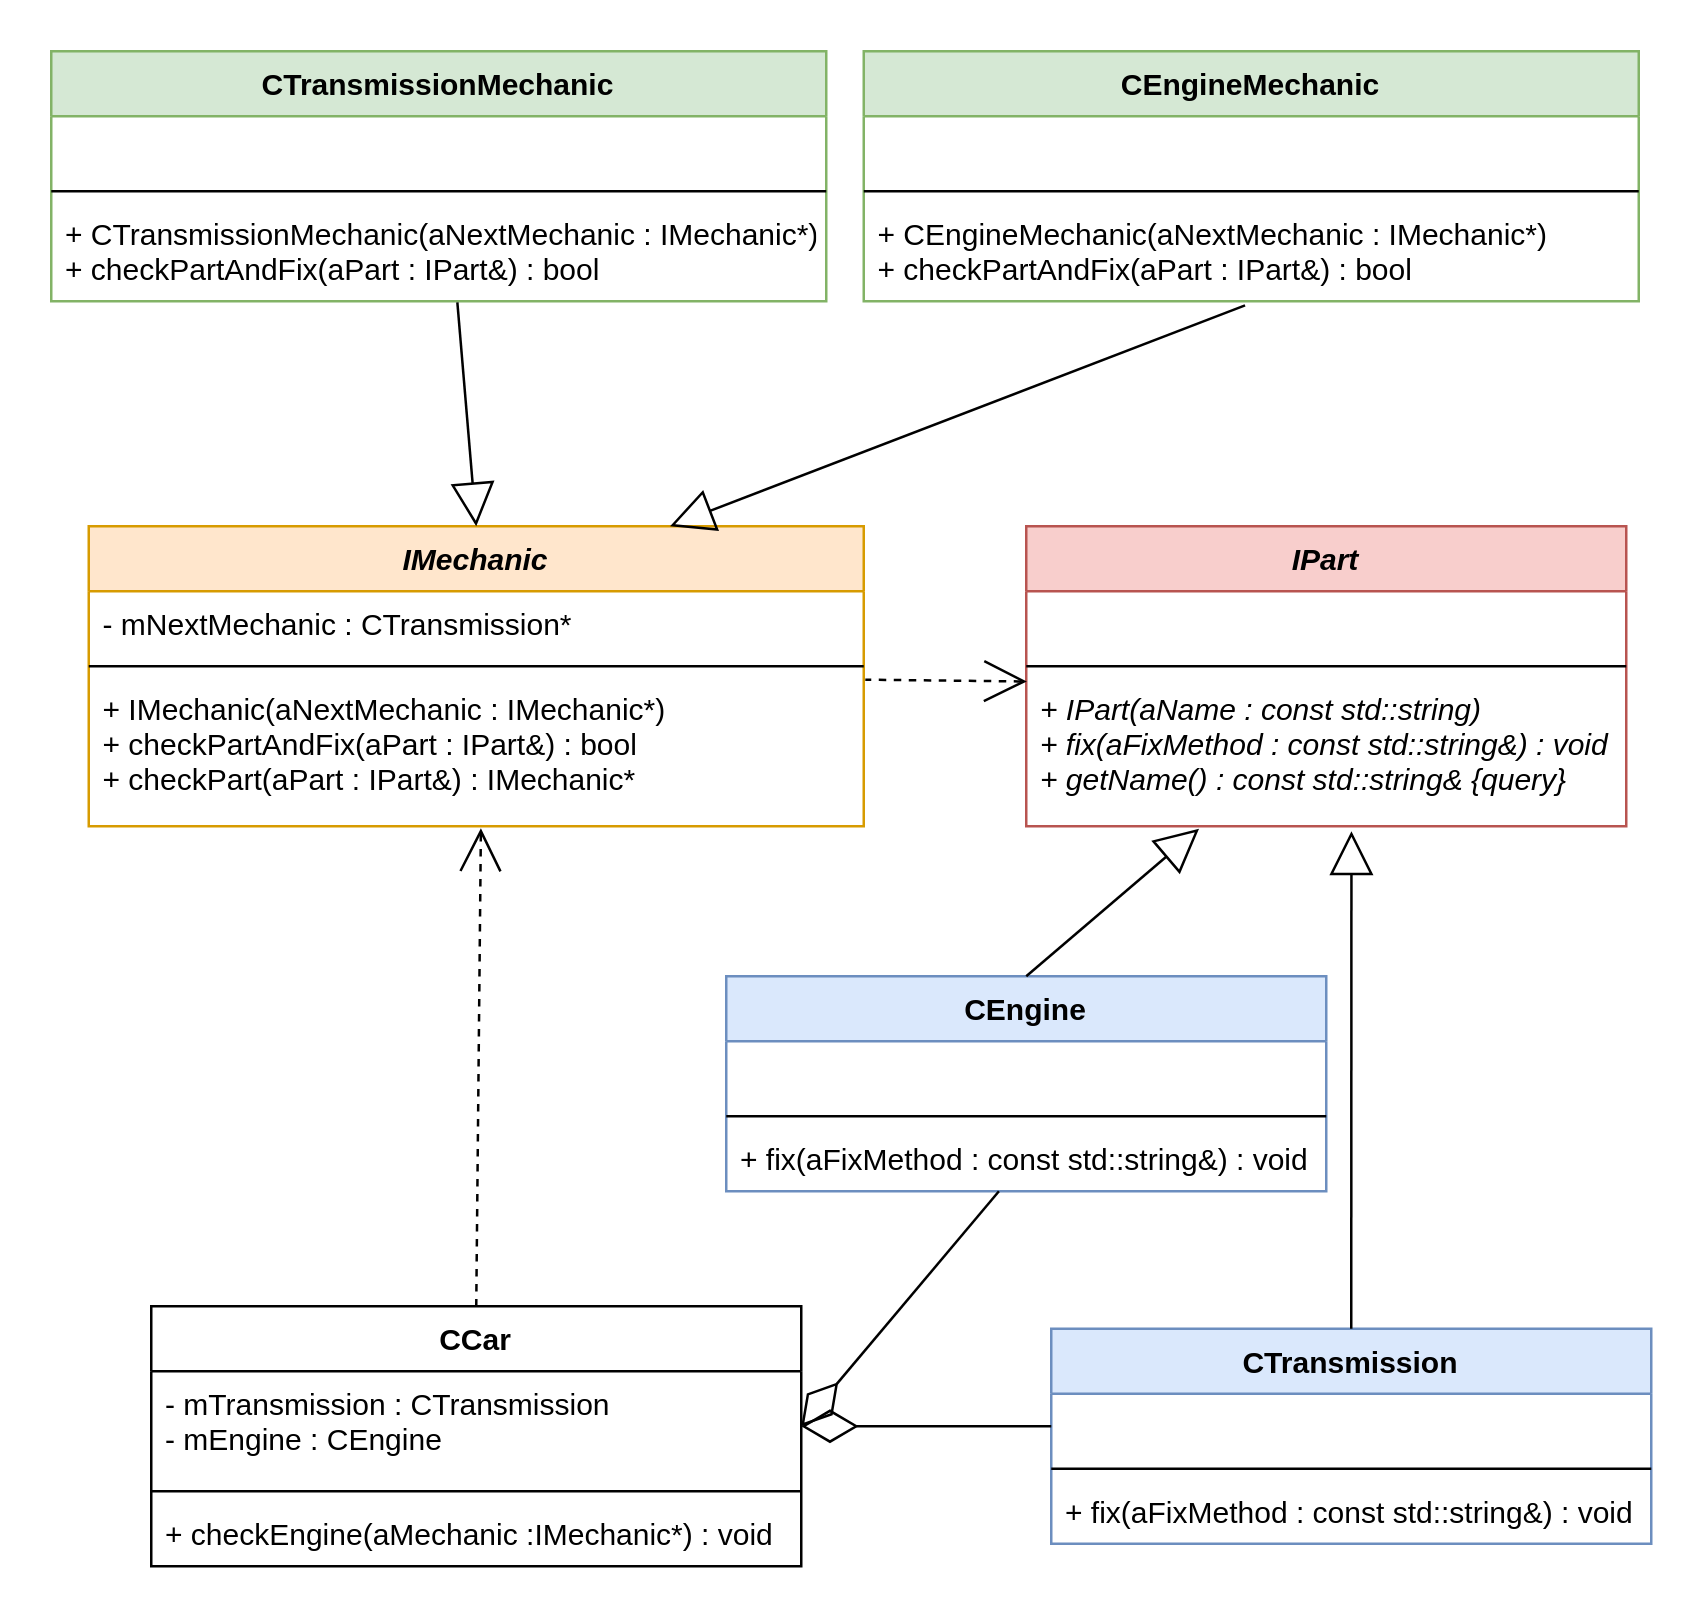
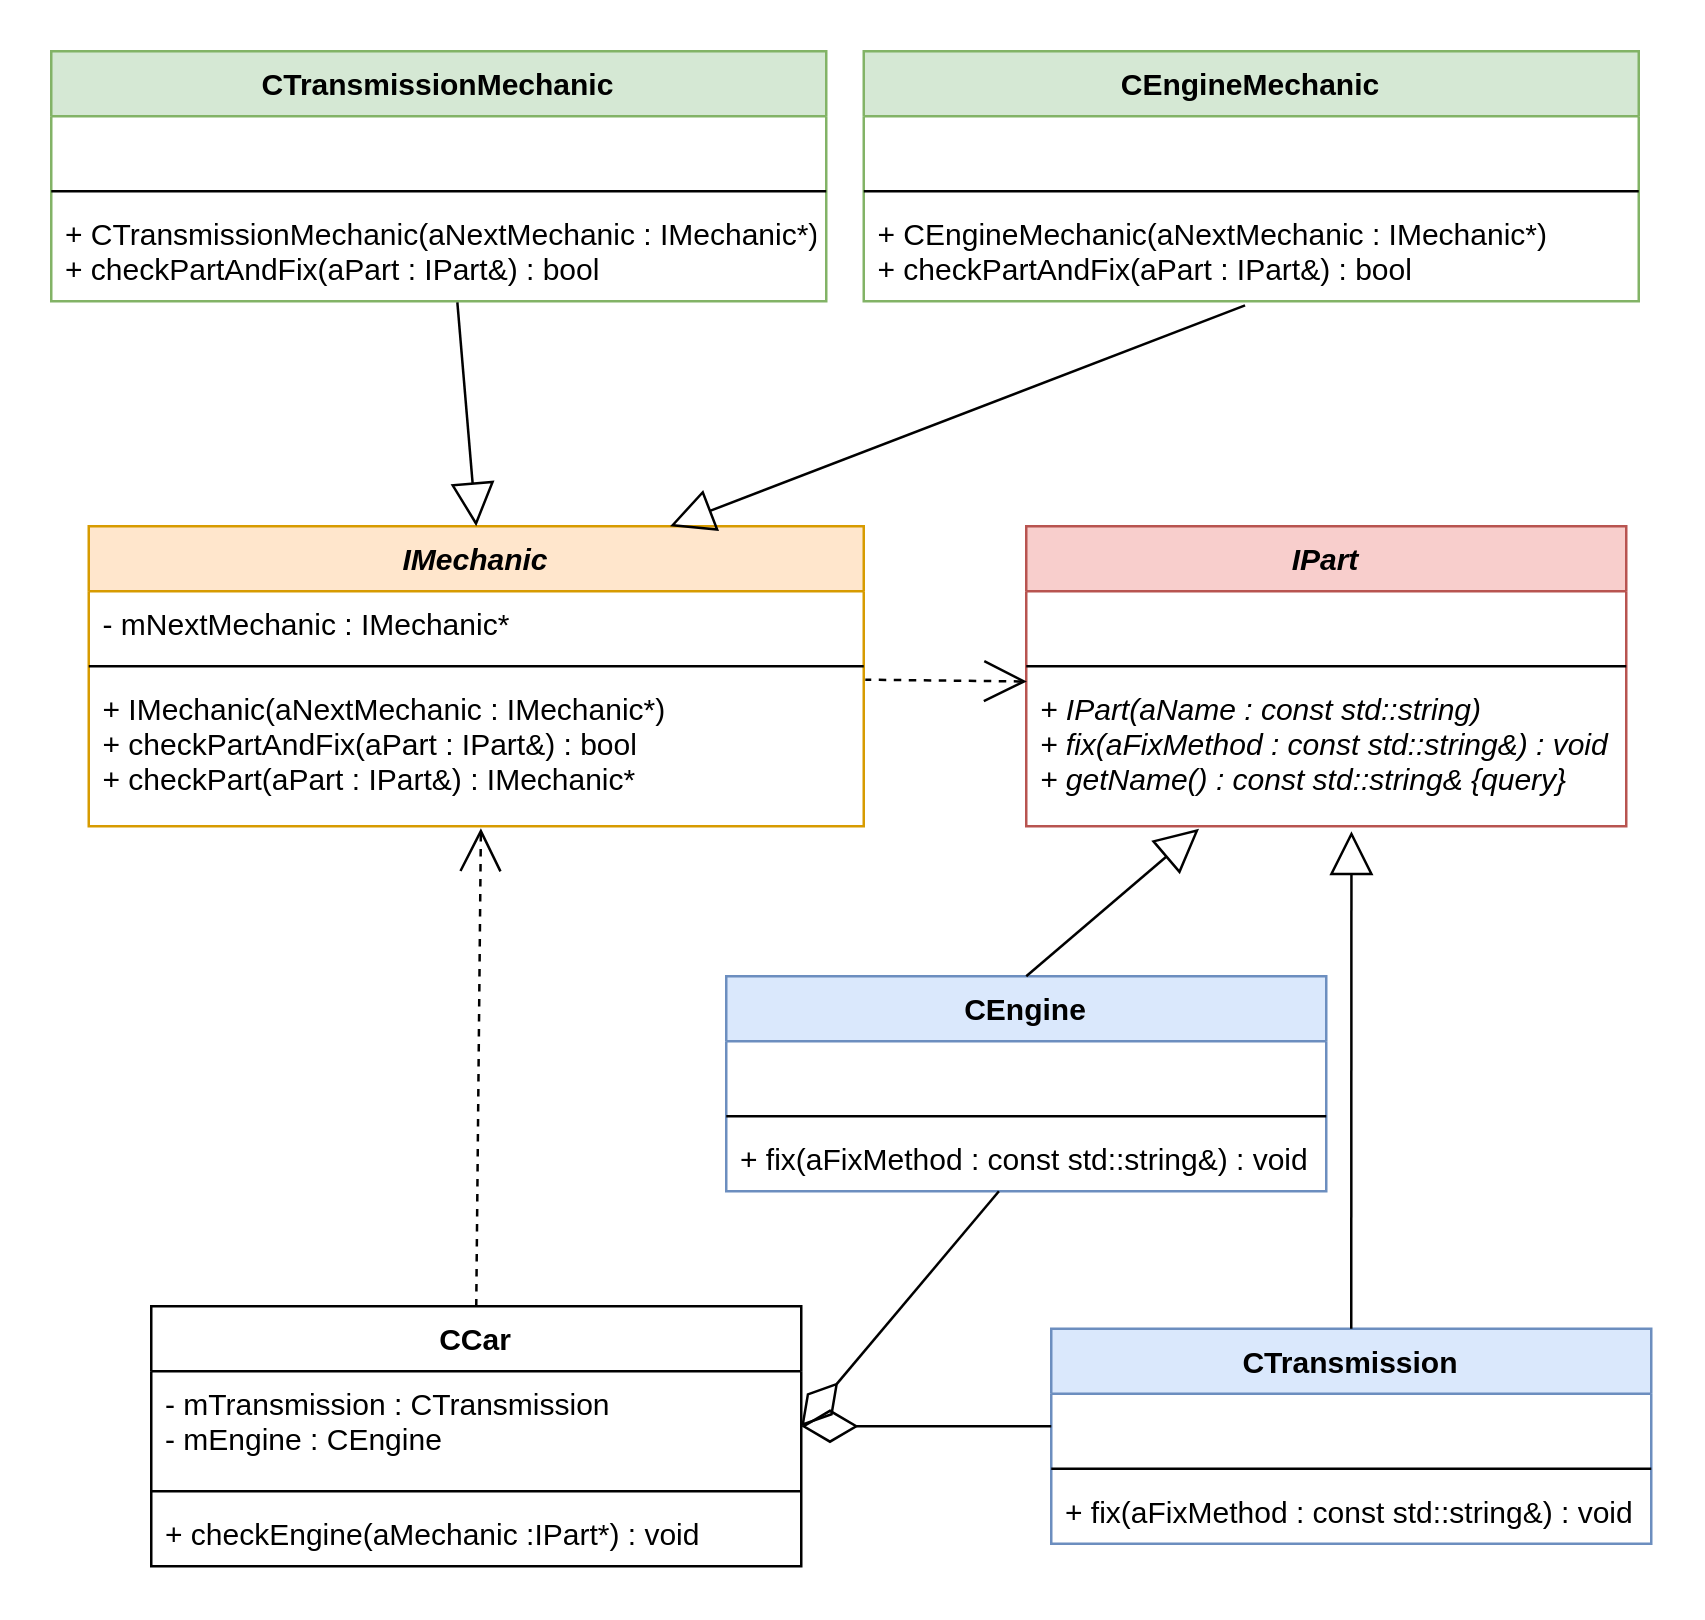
(344, 625) -> (314, 625)
(487, 1535) -> (458, 1535)
